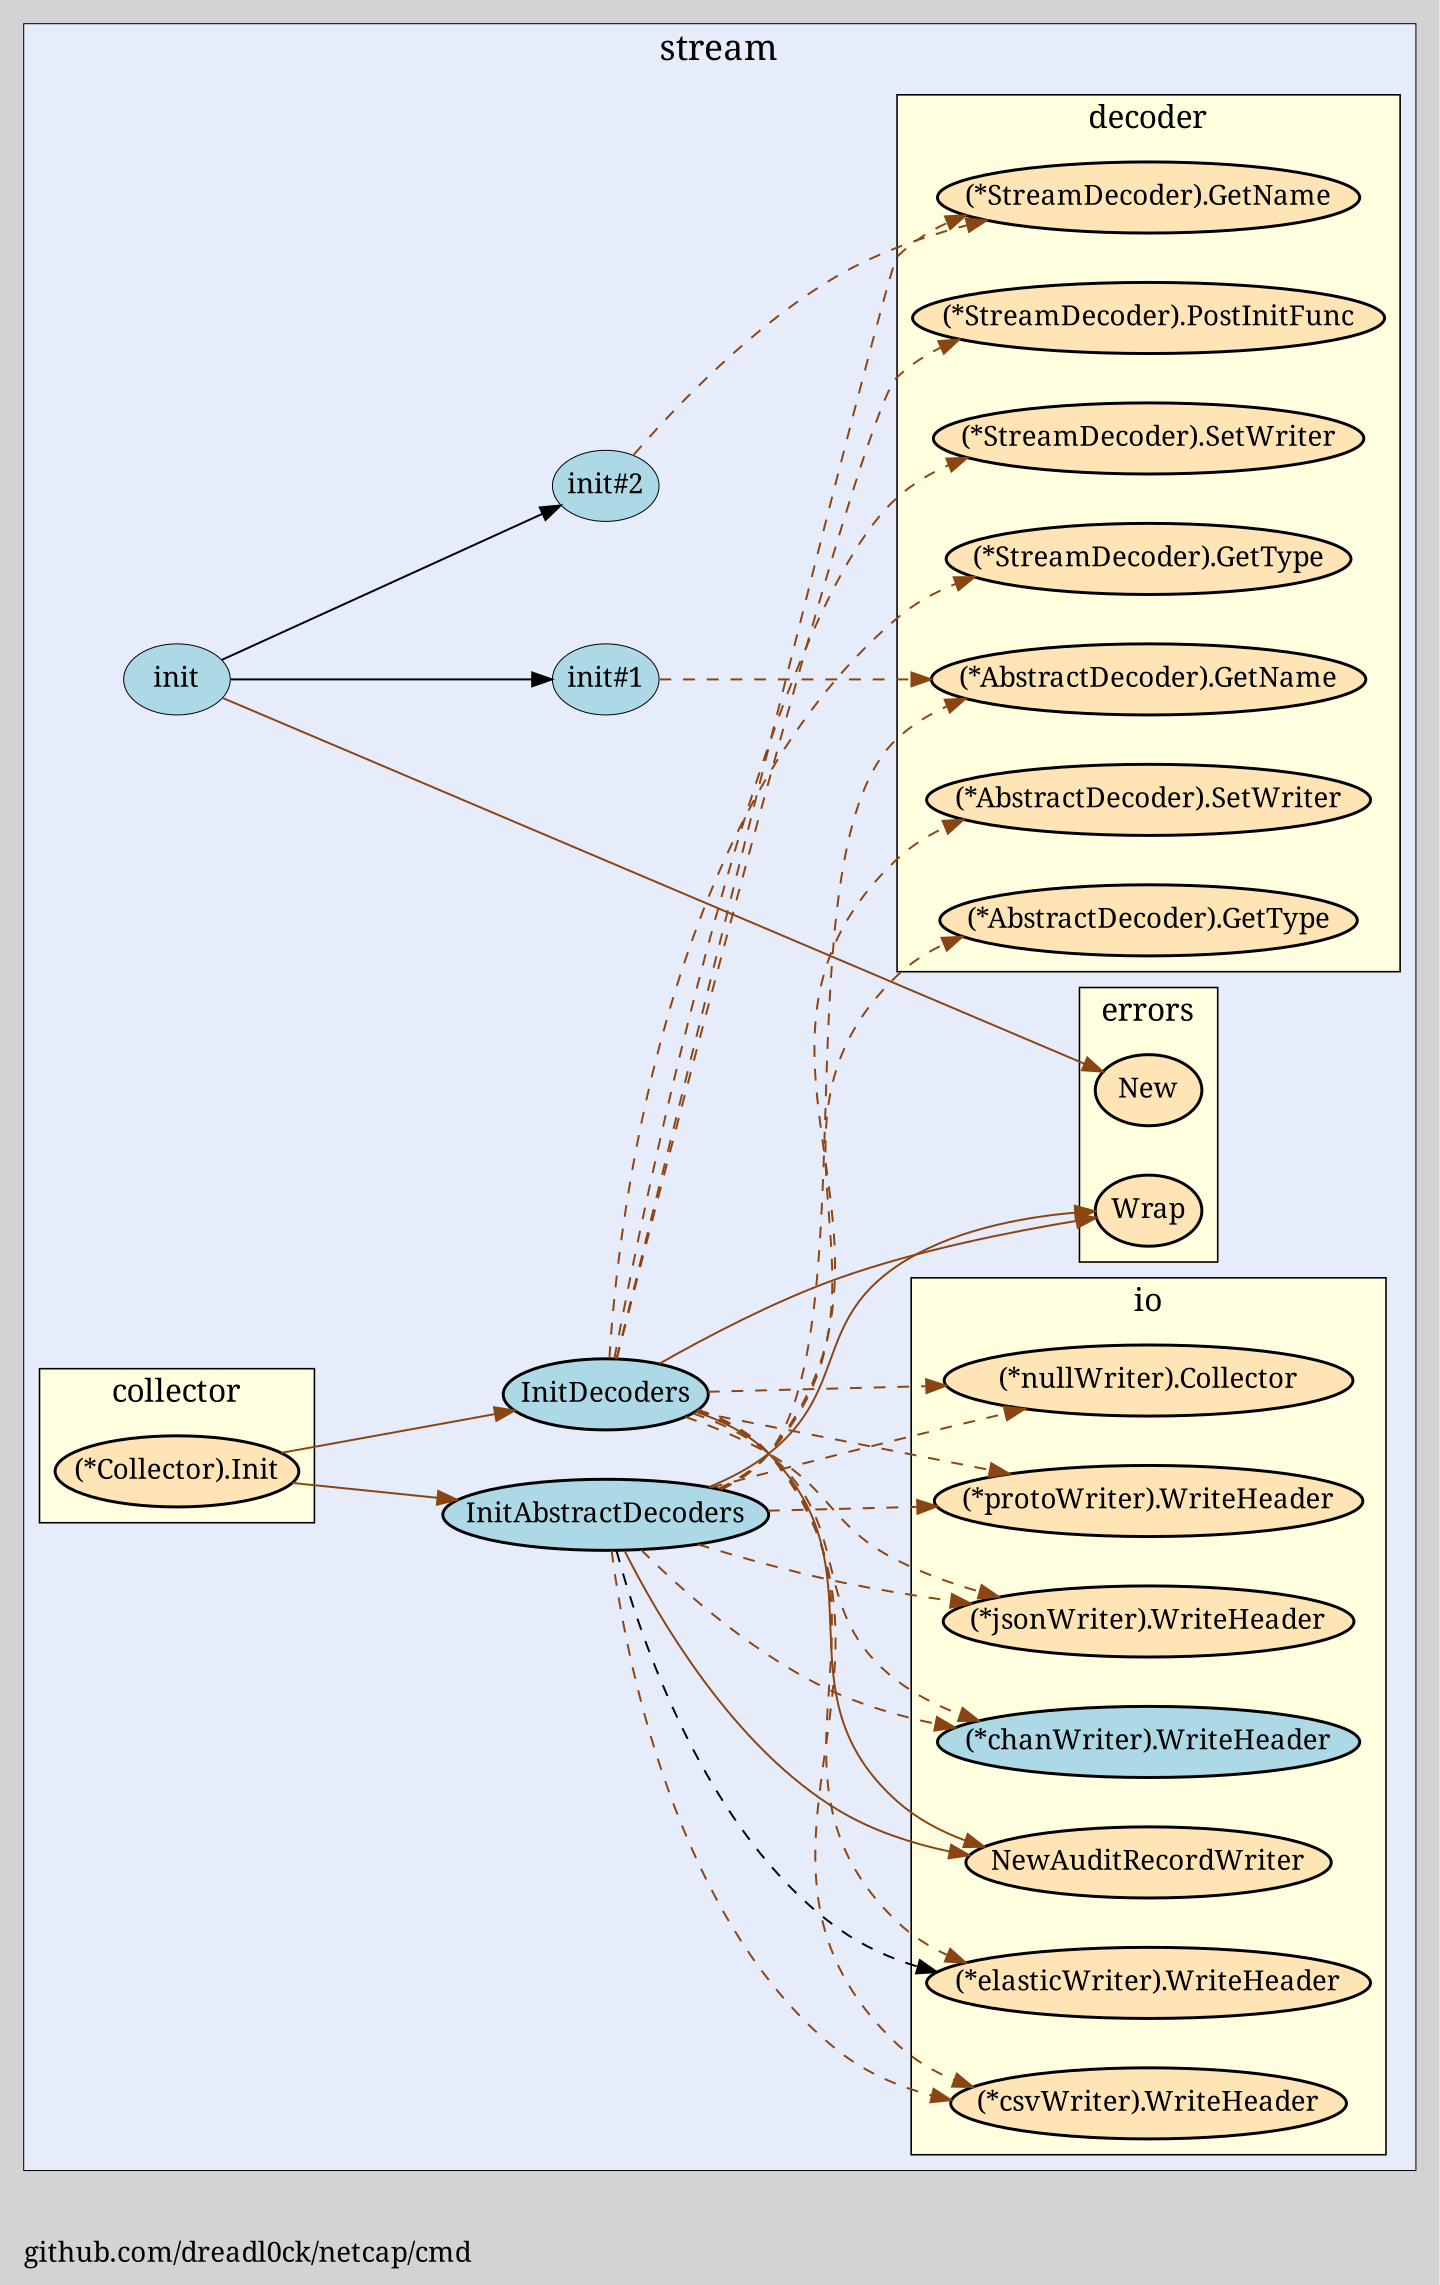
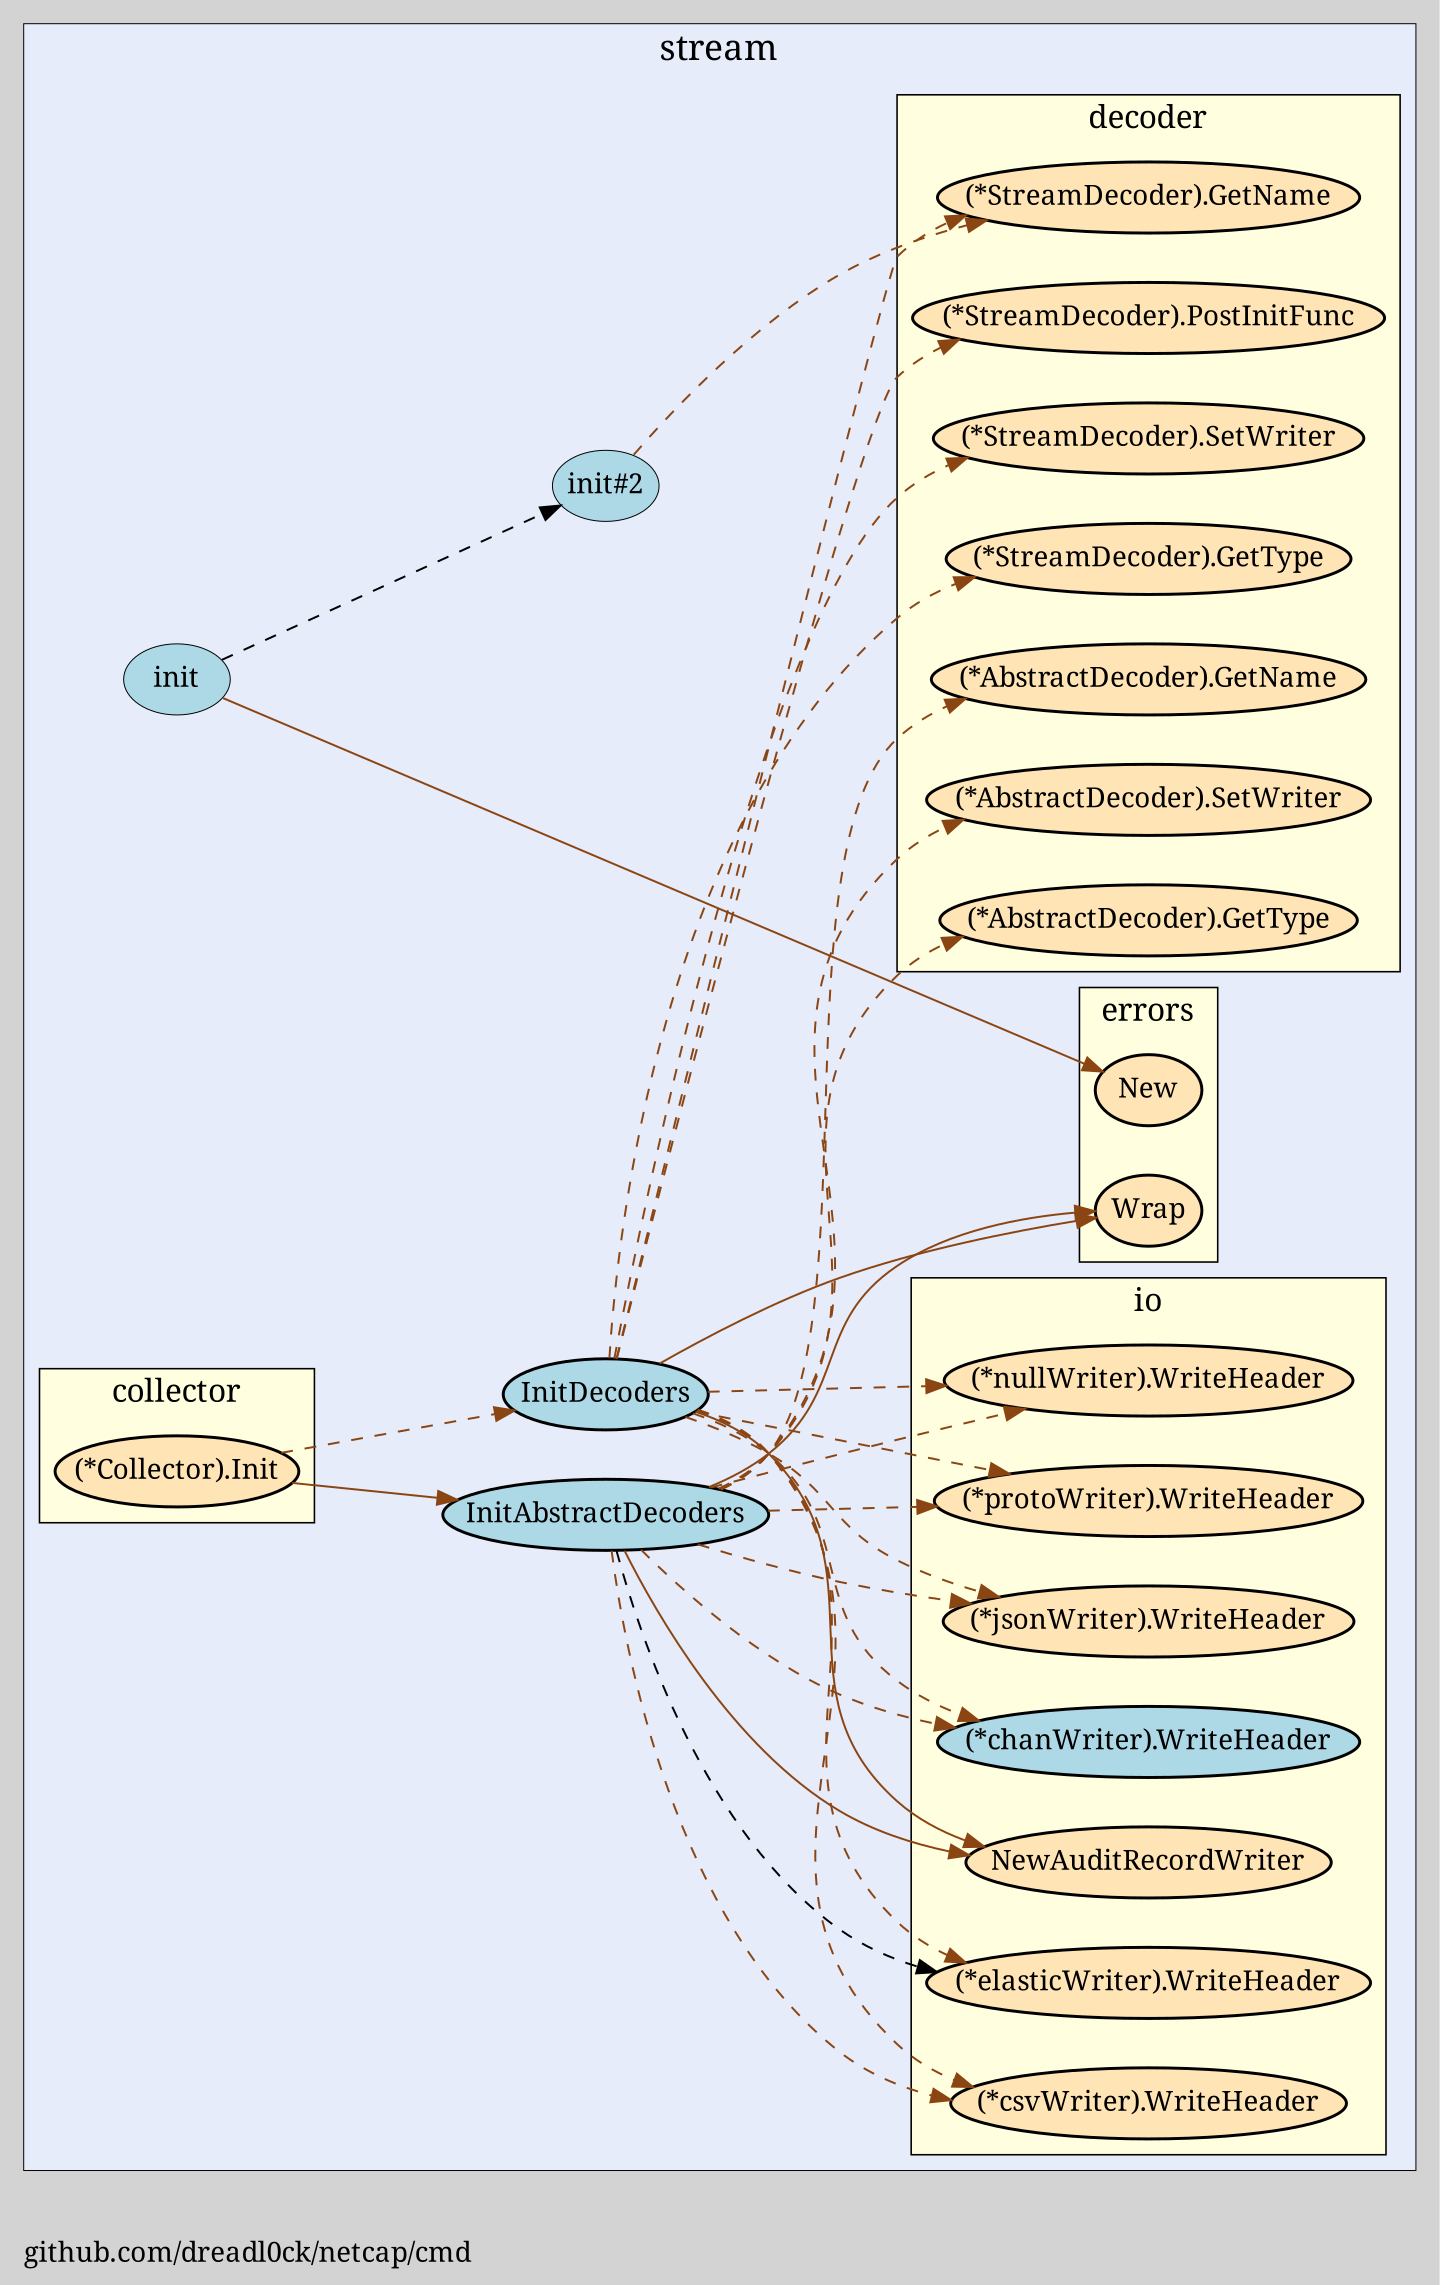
(382, 587) -> (382, 587)
(606, 679) -> none
(1149, 1381) -> (1149, 1381)
(388, 1433) -> (388, 1433)
